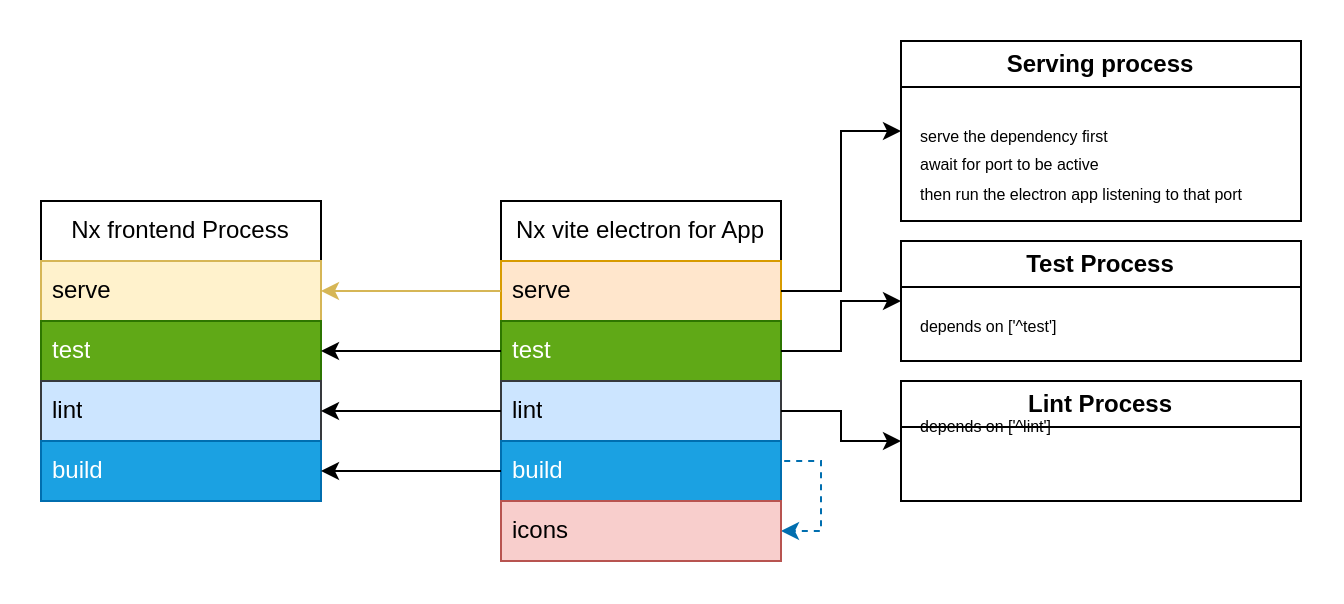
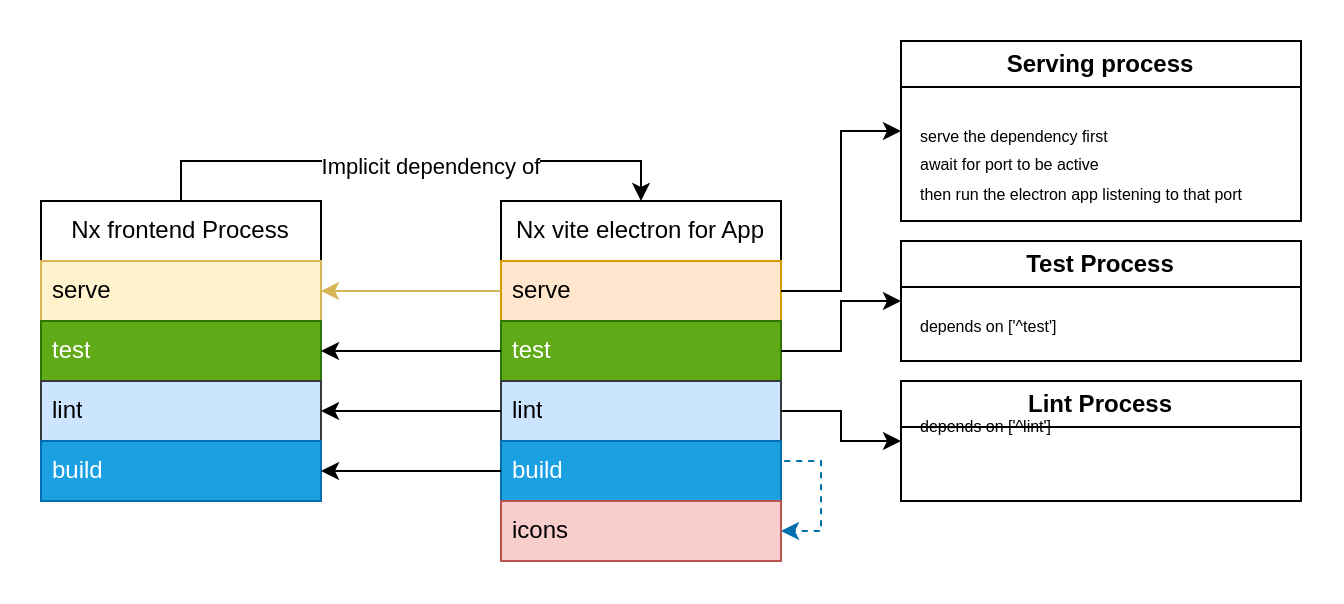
none -> (404, 161)
